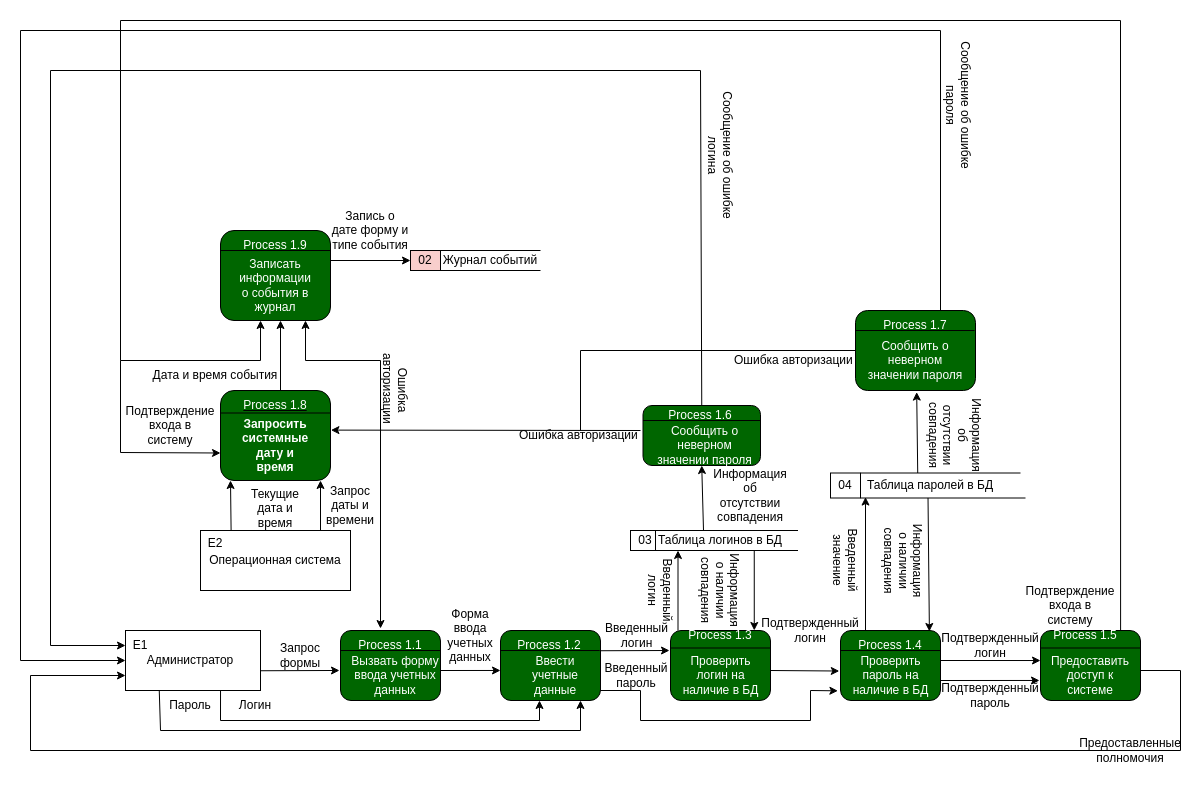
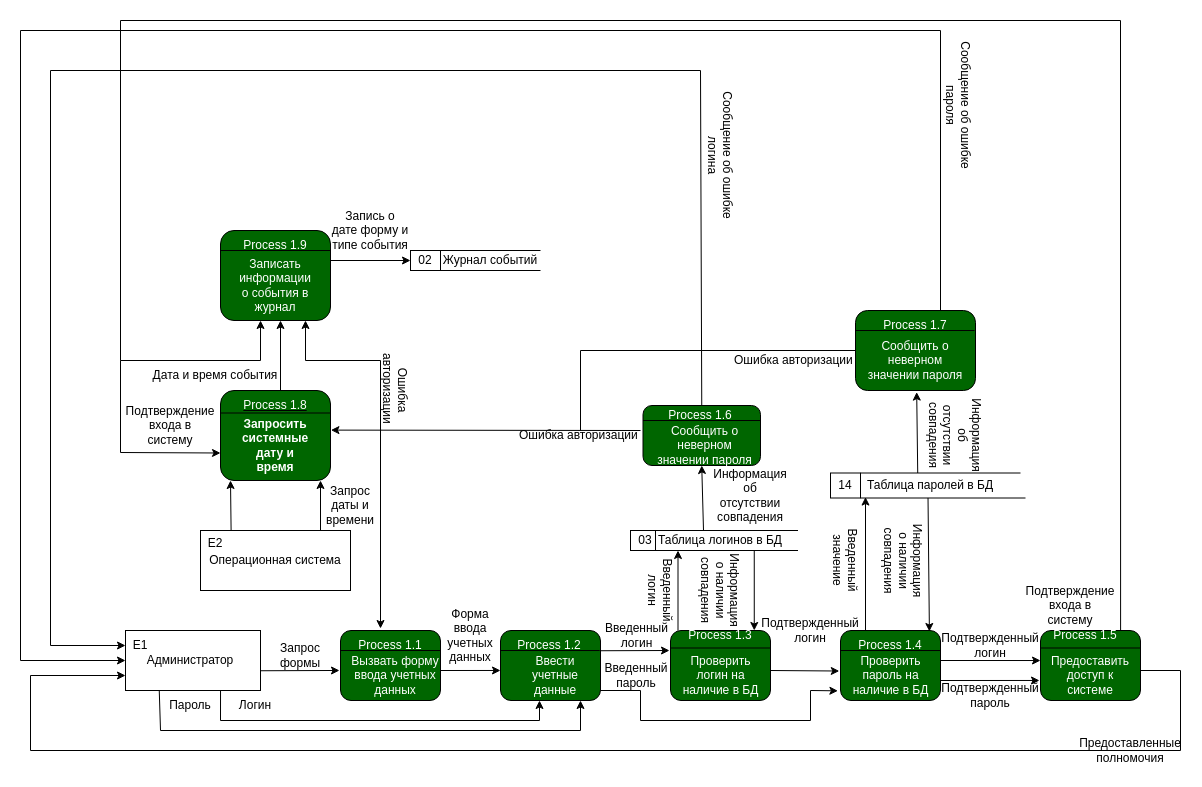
(426, 261) -> (426, 261)
(846, 486) -> (846, 486)
(276, 508) -> none
